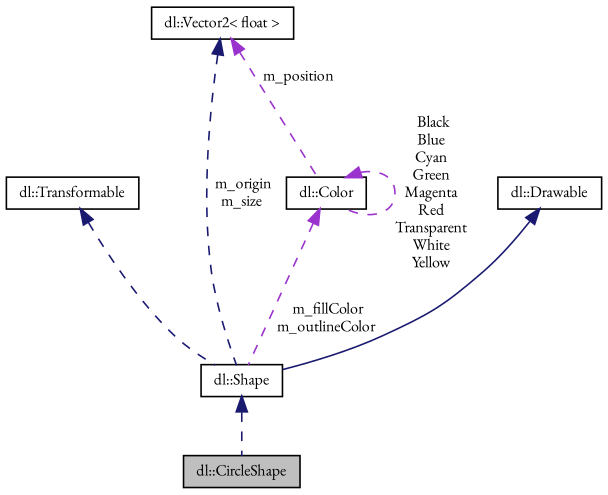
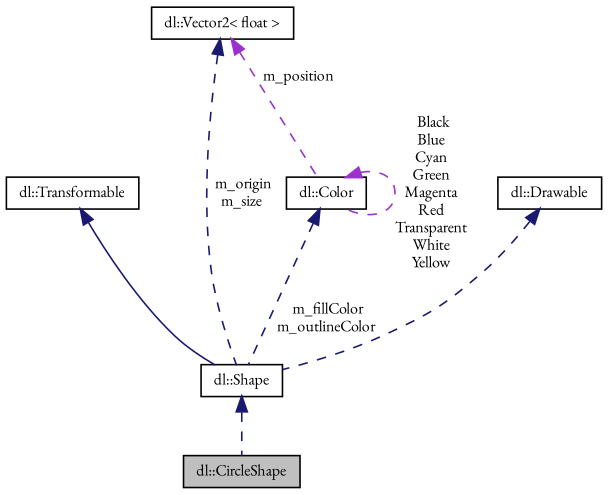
(281, 294) -> (281, 294)
(143, 302) -> (143, 302)
(420, 318) -> (420, 318)
